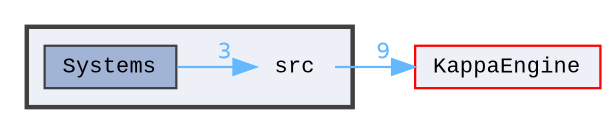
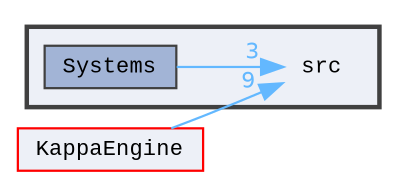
(366, 67) -> (217, 111)
